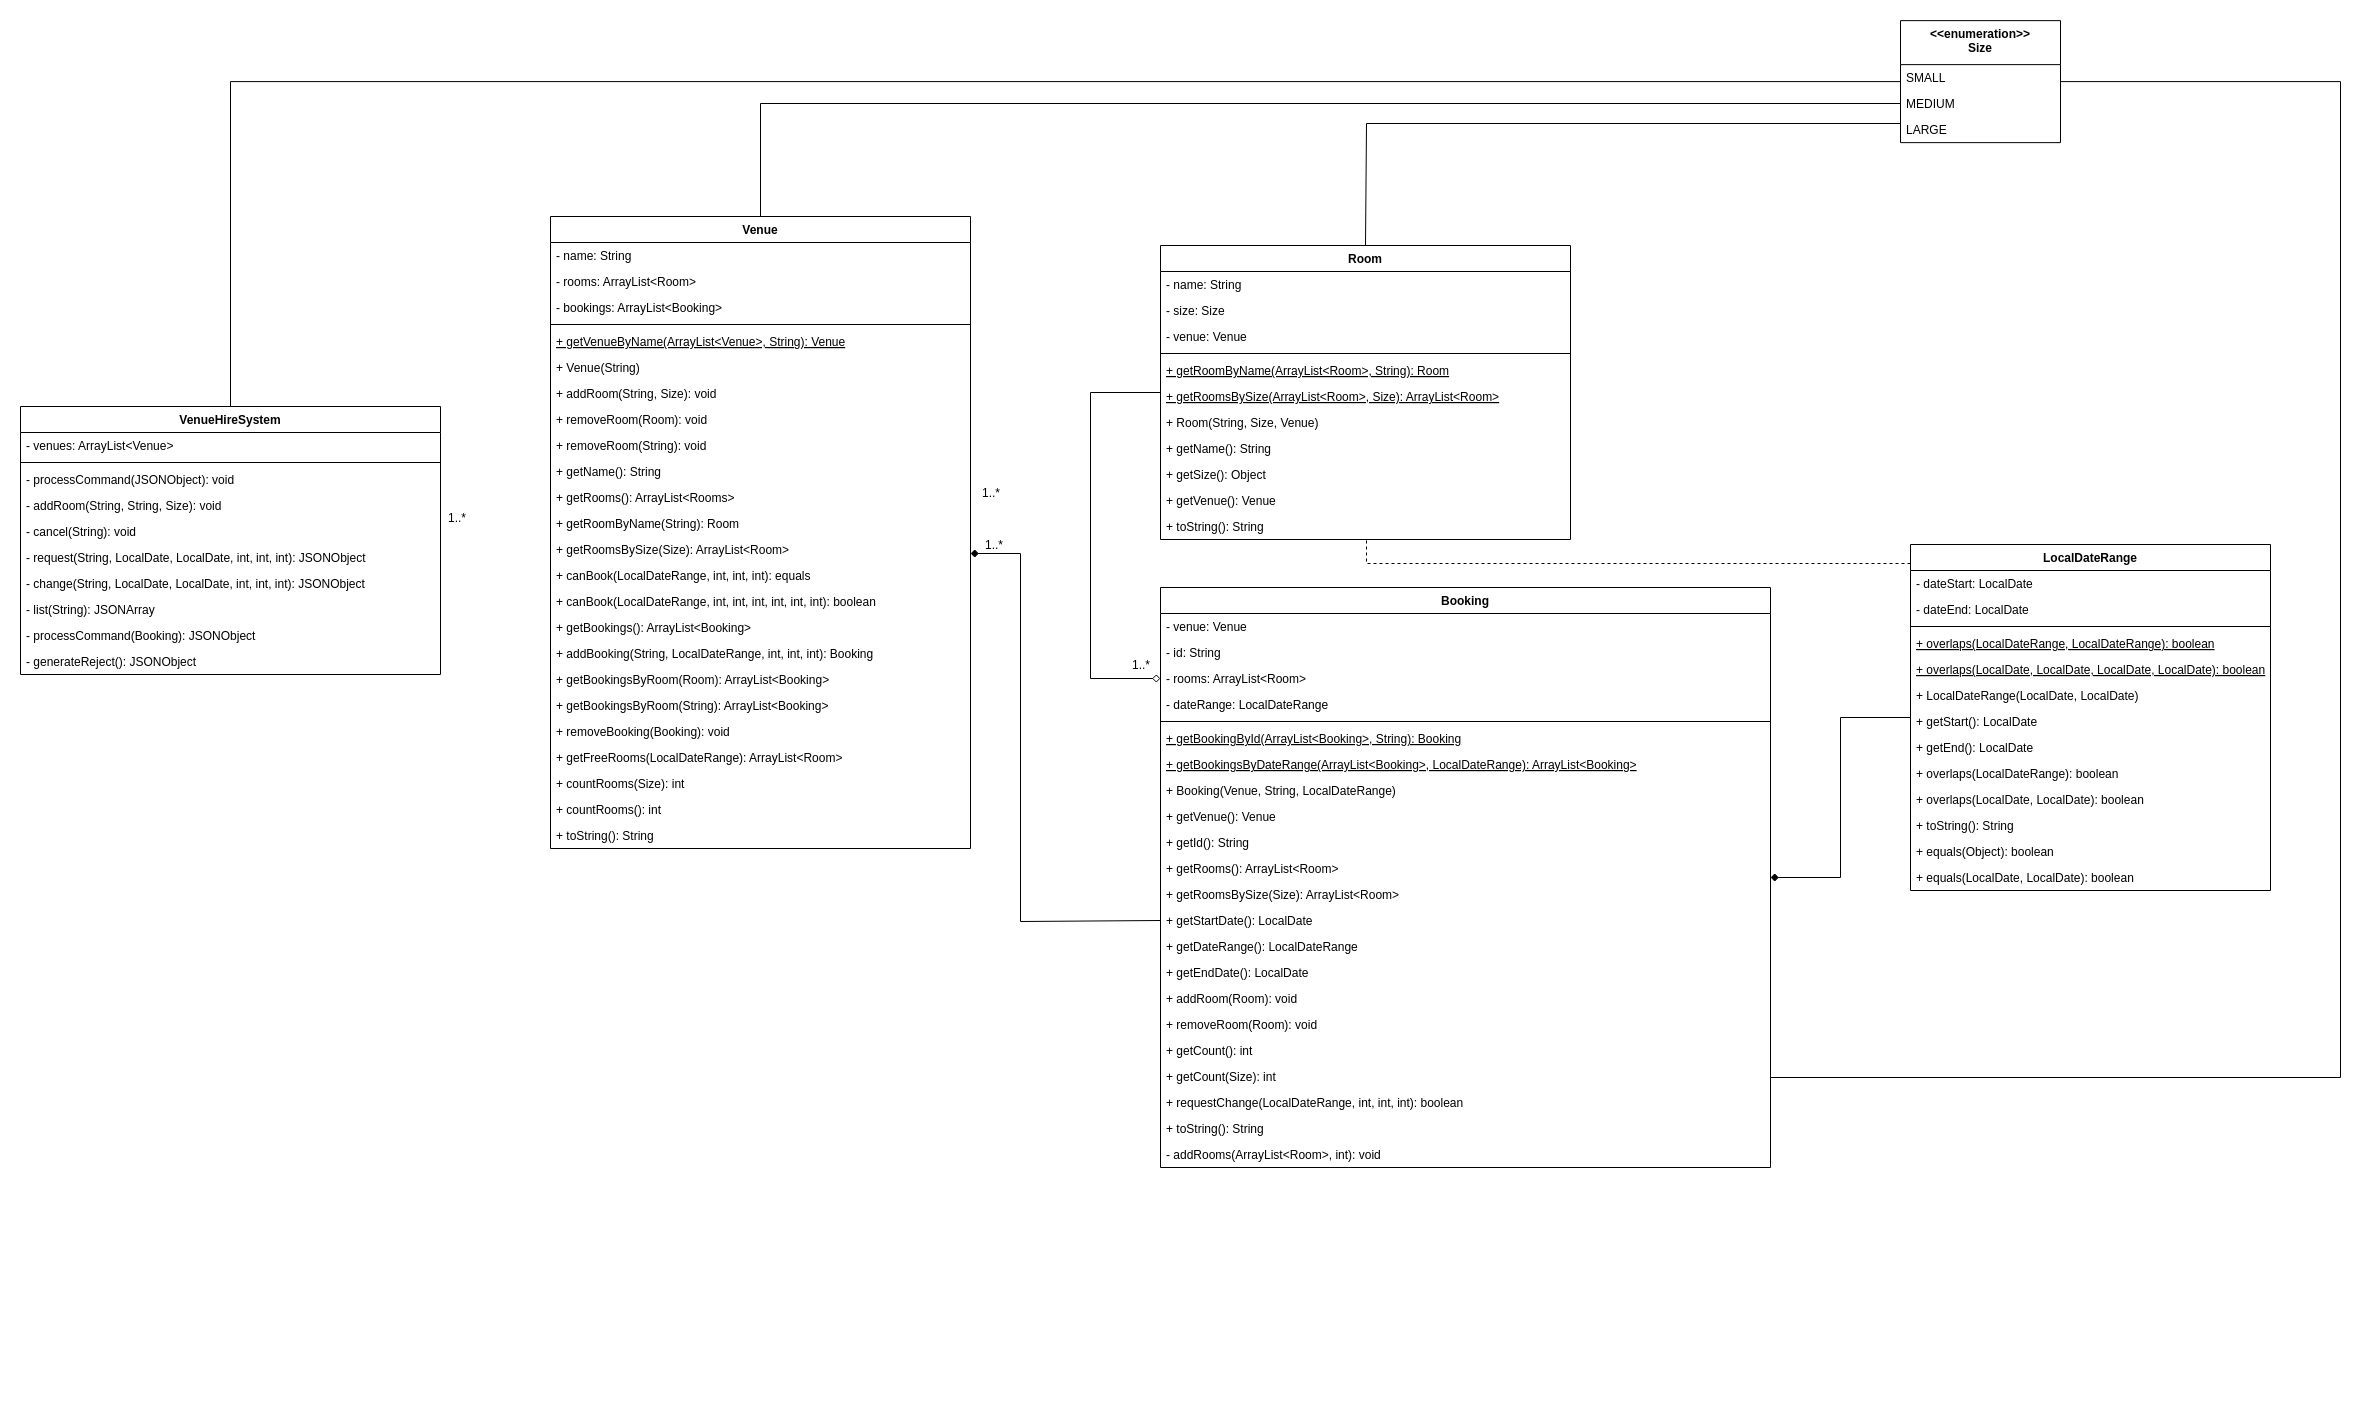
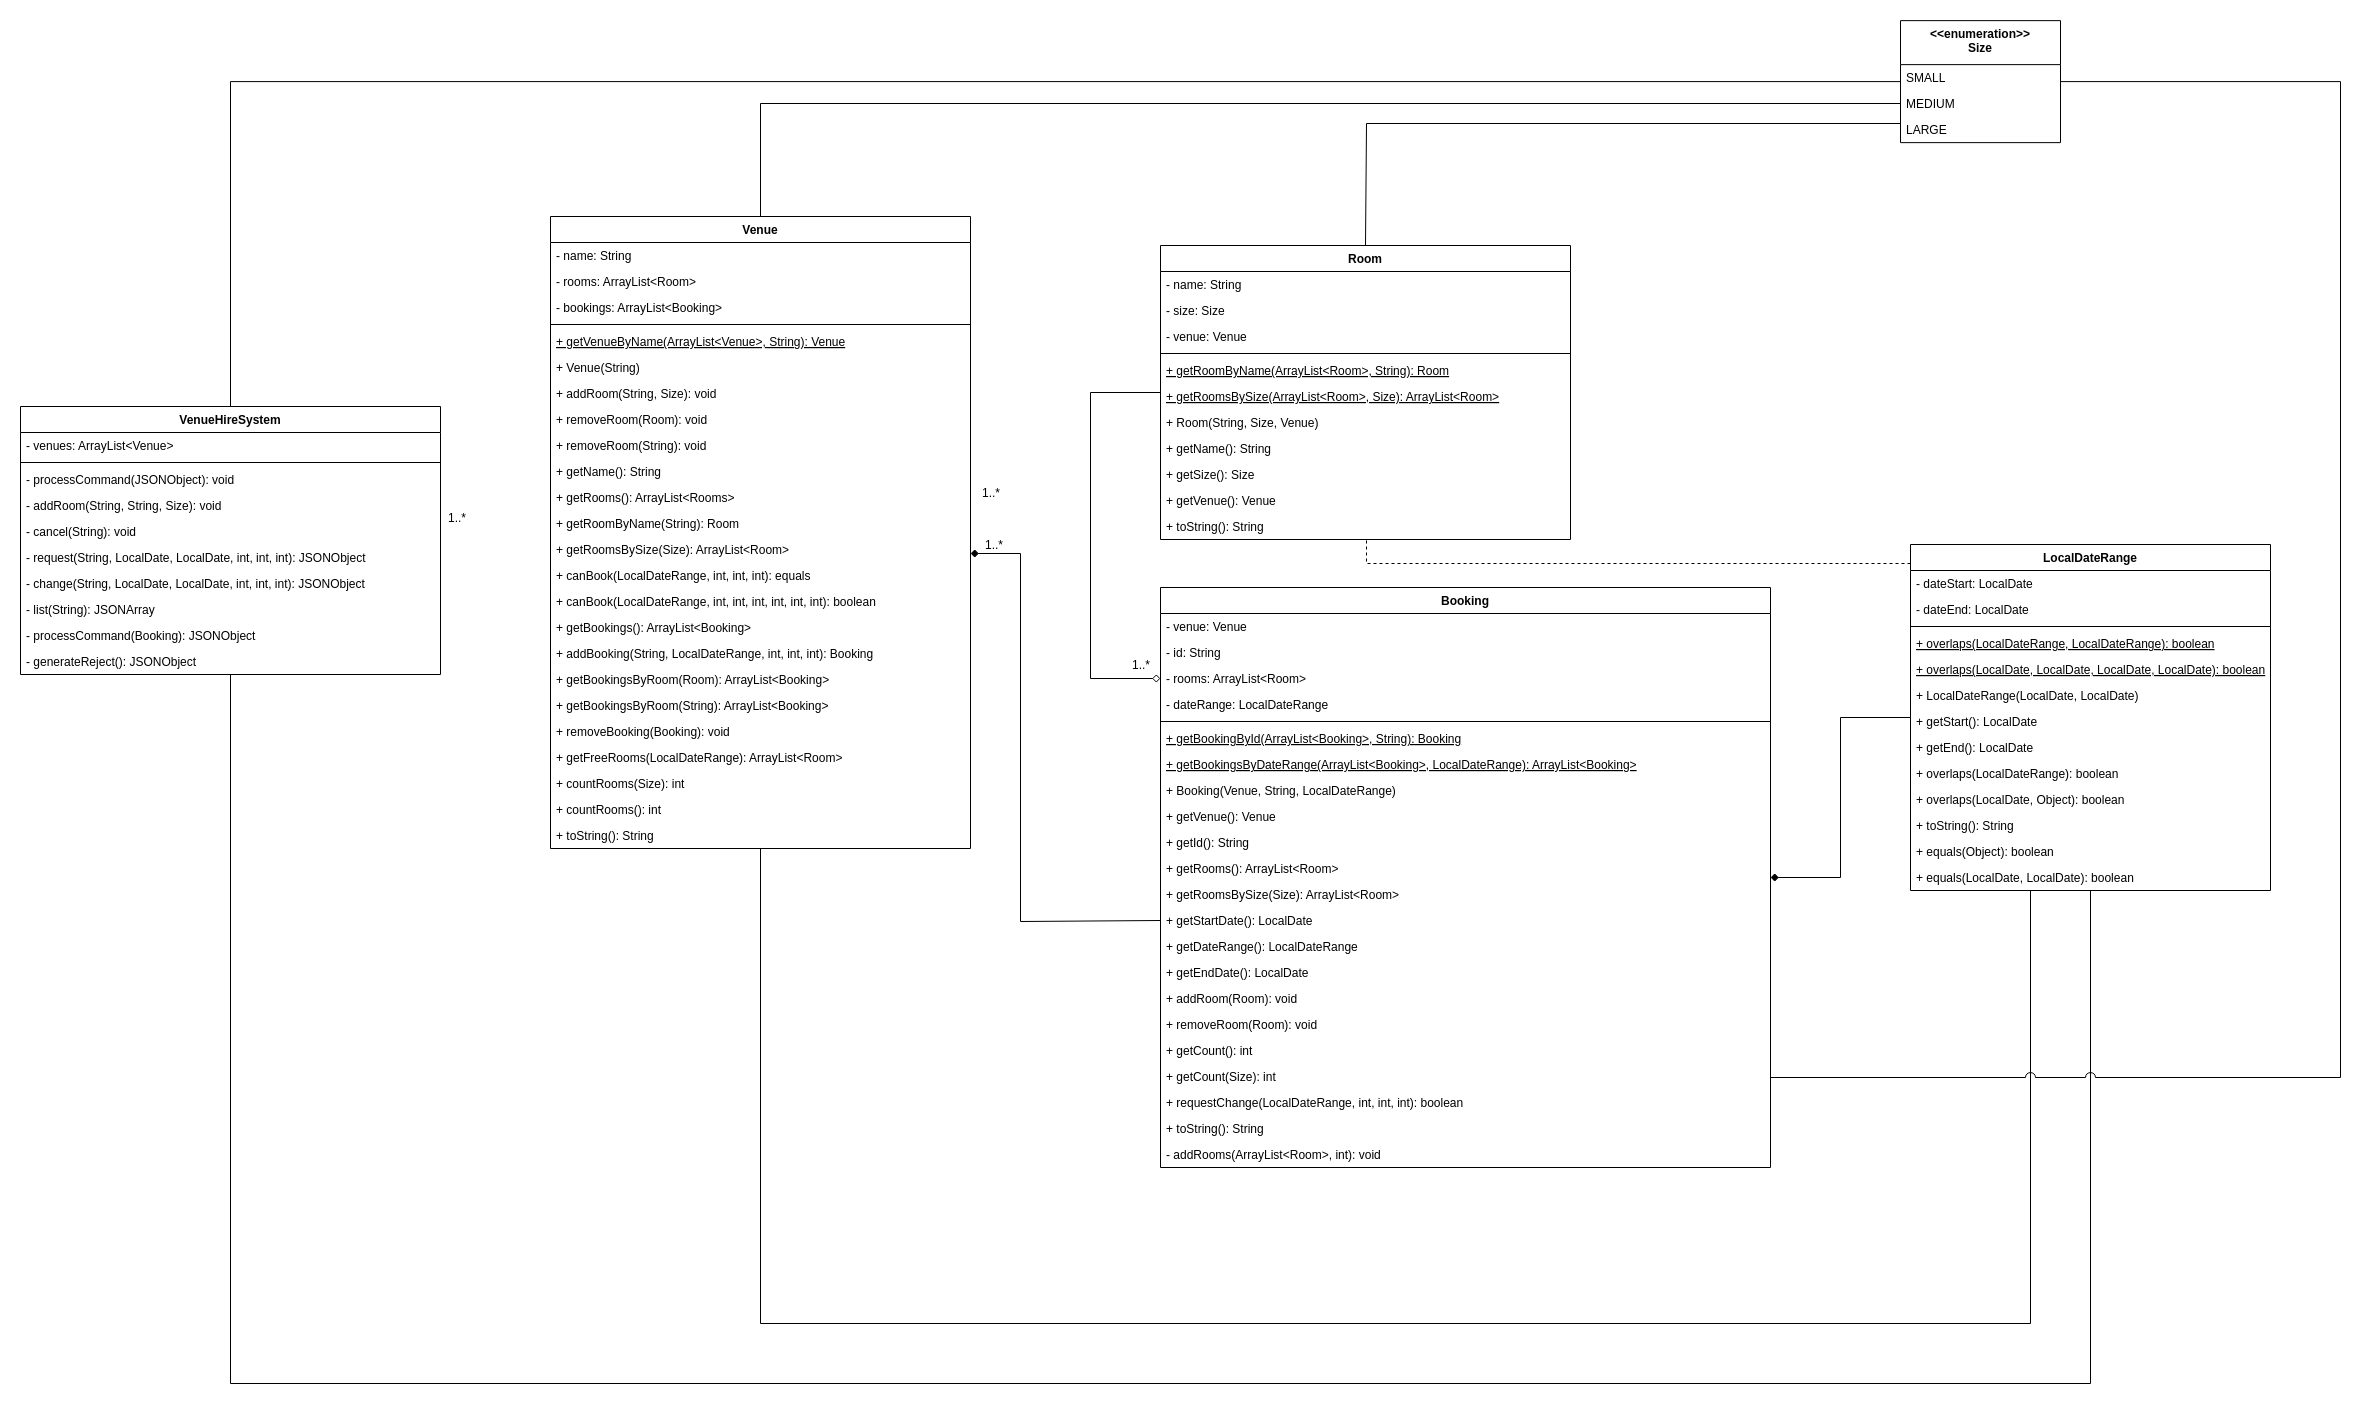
(1224, 475) -> (1215, 475)
(2040, 800) -> (2031, 800)
none -> (1375, 1324)
none -> (1053, 1384)
